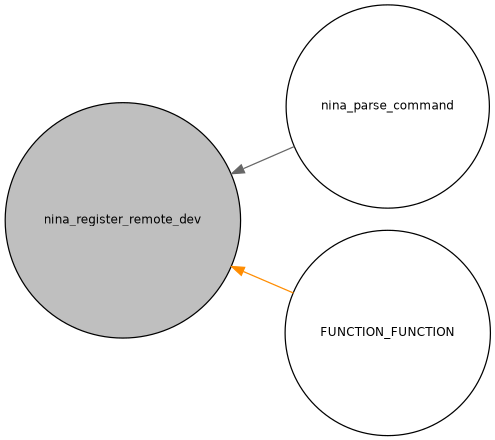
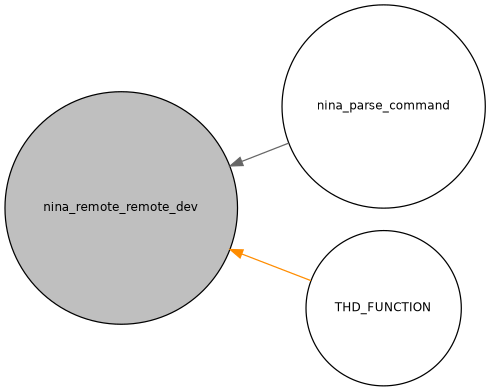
(123, 220) -> (121, 208)
(388, 333) -> (384, 308)
